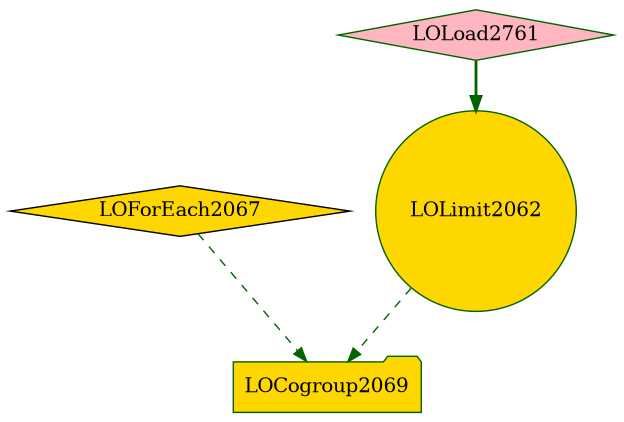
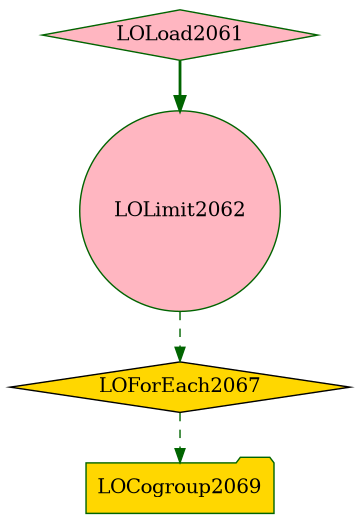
(476, 35) -> (180, 35)
(476, 211) -> (180, 211)
(384, 319) -> (180, 330)
